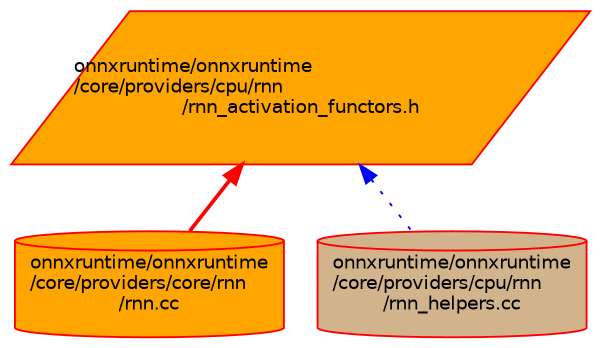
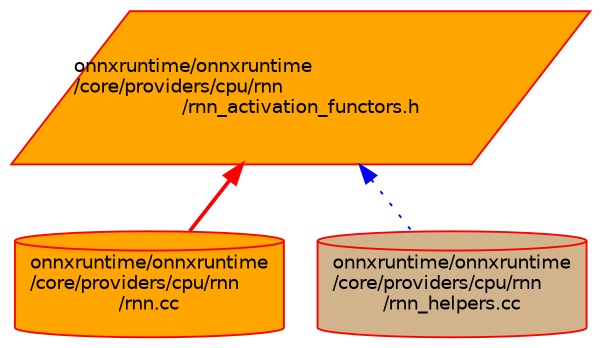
(149, 284) -> (149, 284)
